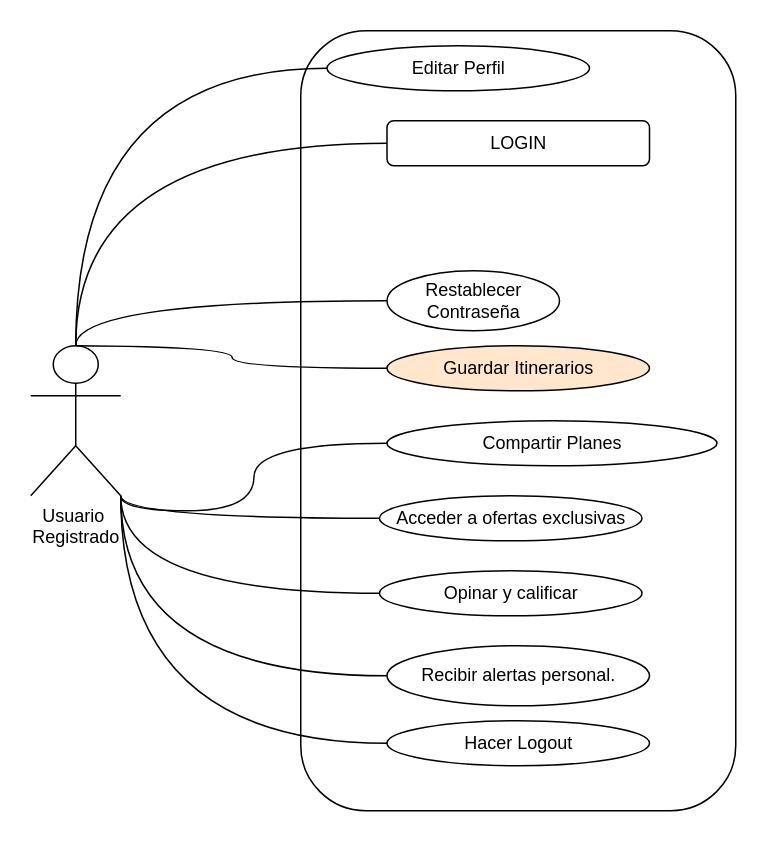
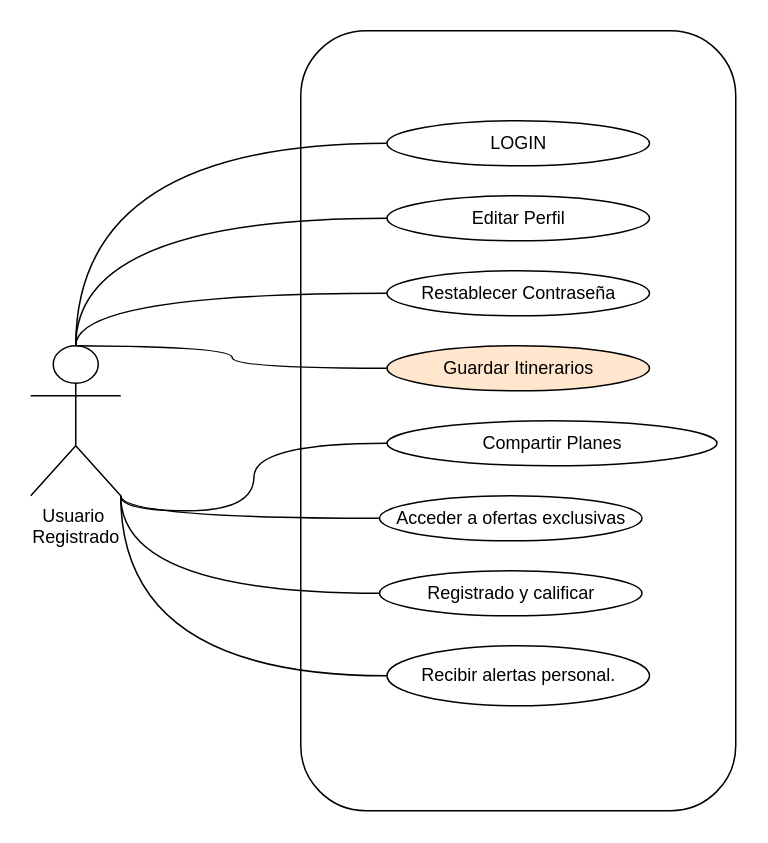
(458, 68) -> (518, 218)
(518, 143) -> (518, 143)
(473, 301) -> (518, 293)
(512, 593) -> (512, 593)
(207, 696) -> none
(518, 743) -> none
